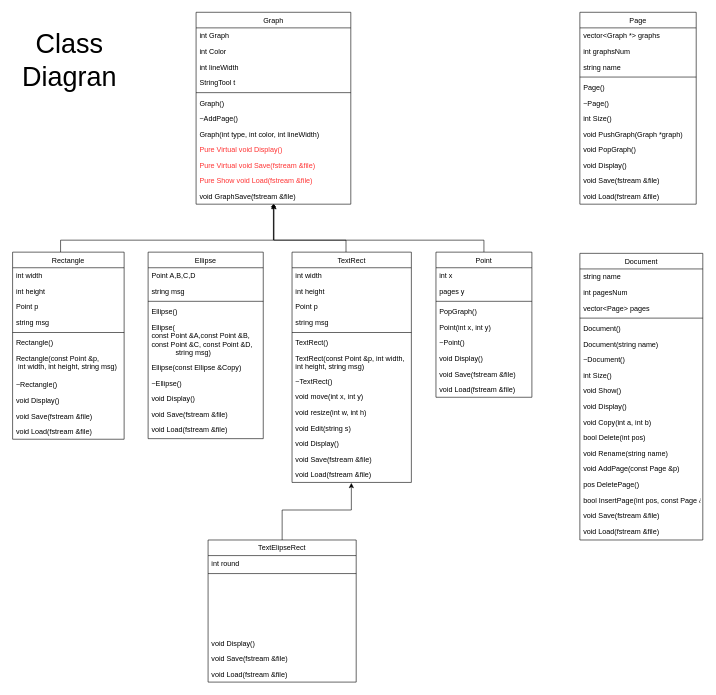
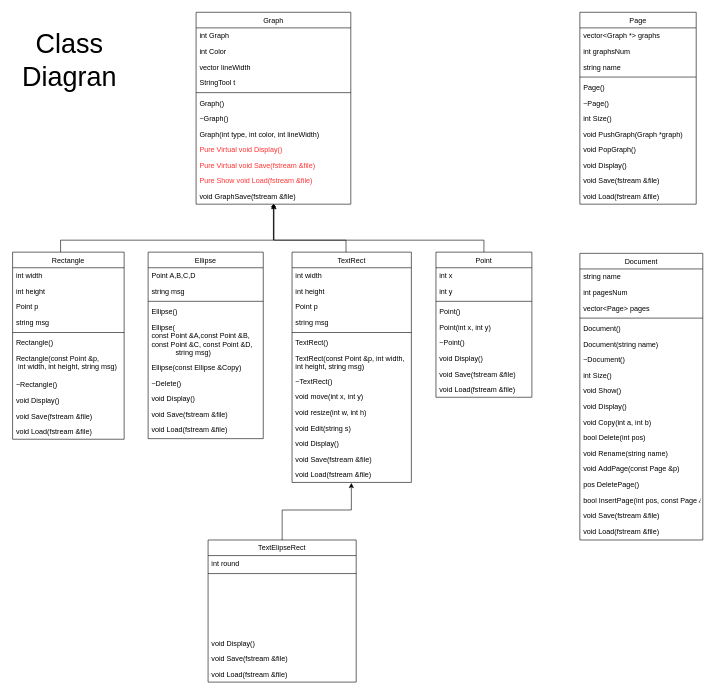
(221, 67) -> (228, 67)
(219, 119) -> (215, 119)
(452, 292) -> (447, 292)
(459, 312) -> (452, 312)
(169, 383) -> (168, 383)
